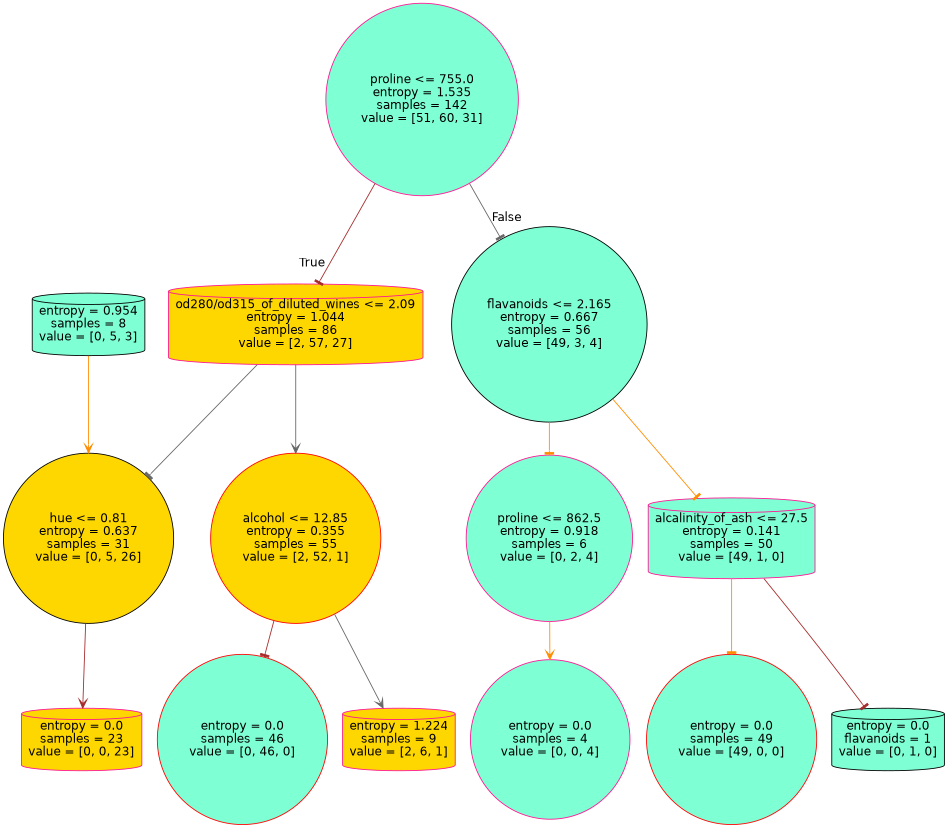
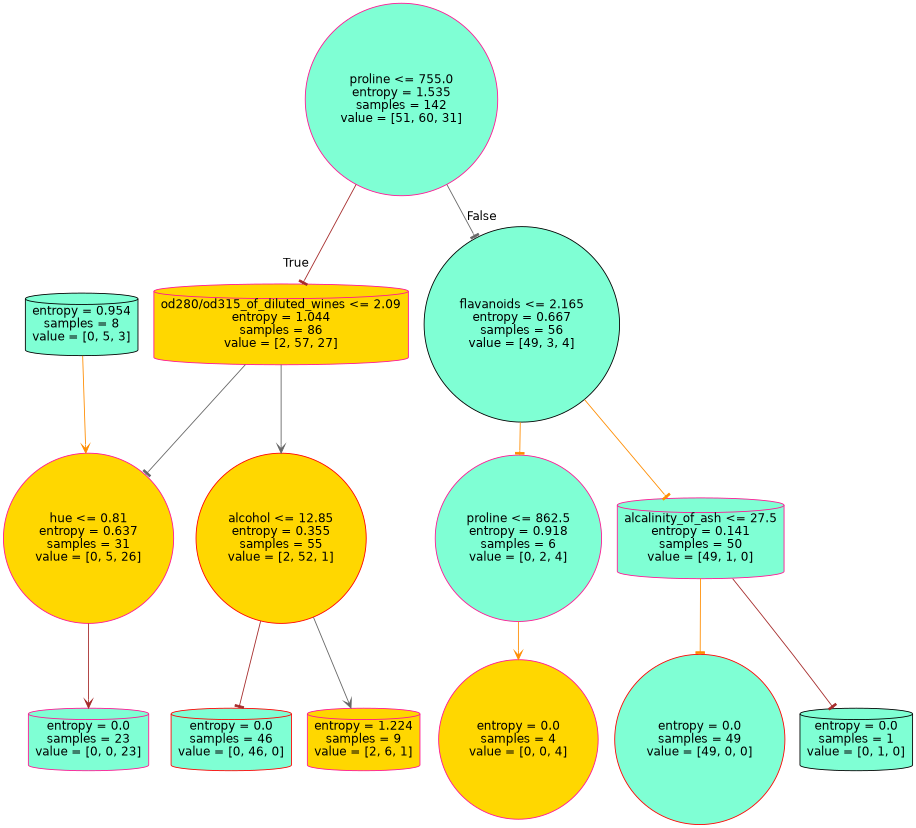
(89, 538) -> (89, 538)
(82, 739) -> (89, 739)
(242, 739) -> (231, 739)
(550, 739) -> (518, 739)
(888, 739) -> (856, 739)
